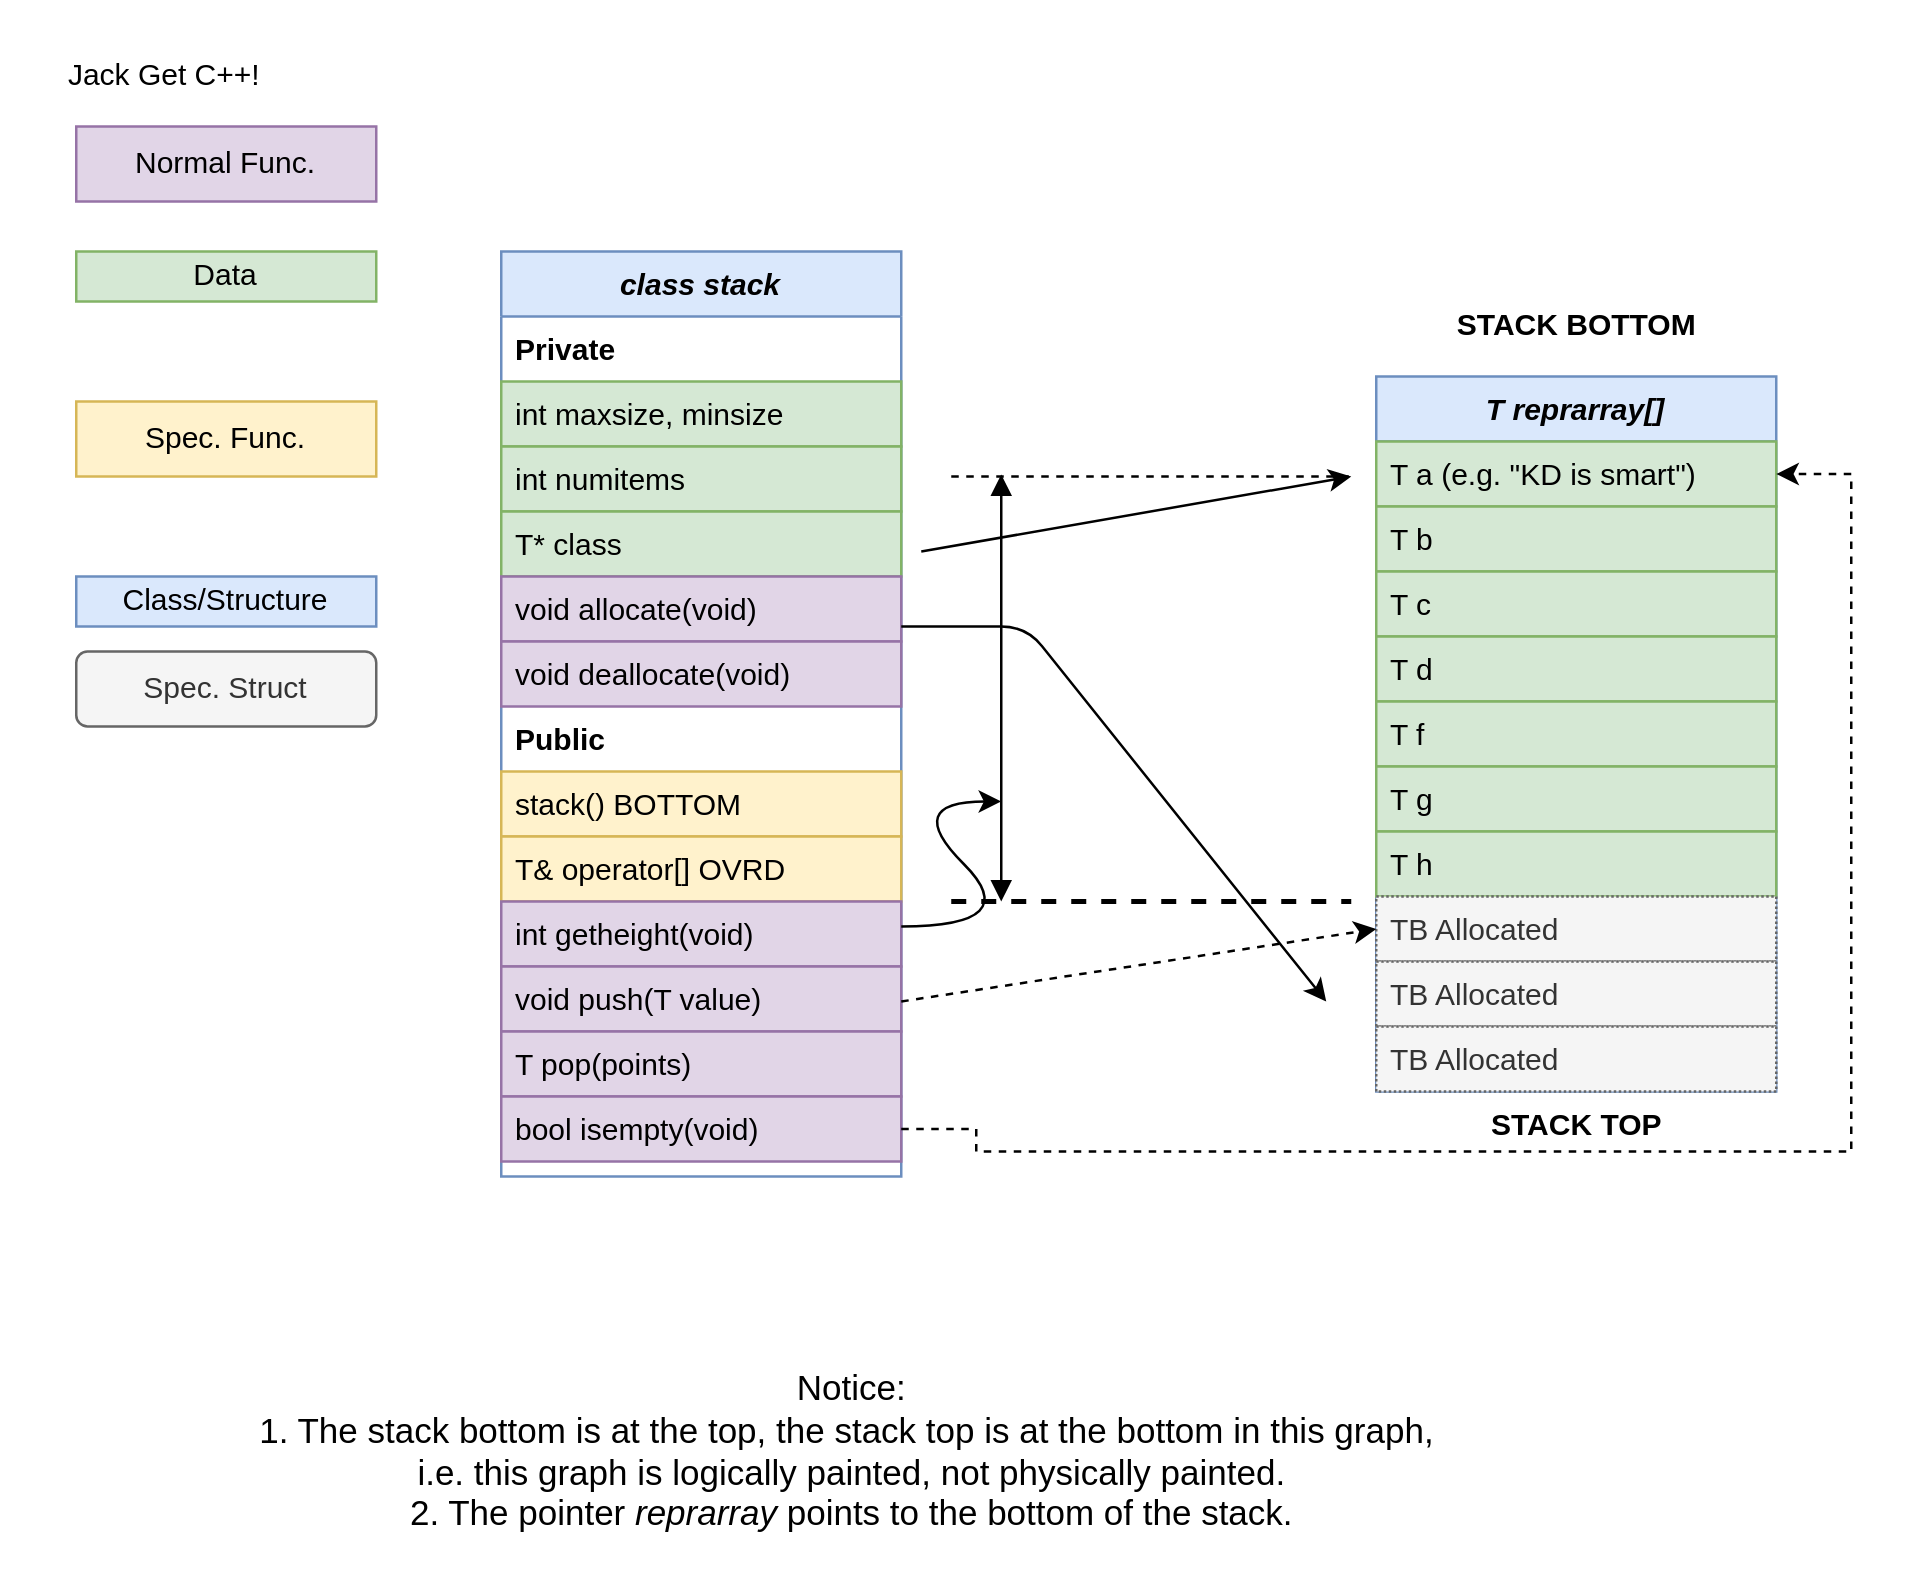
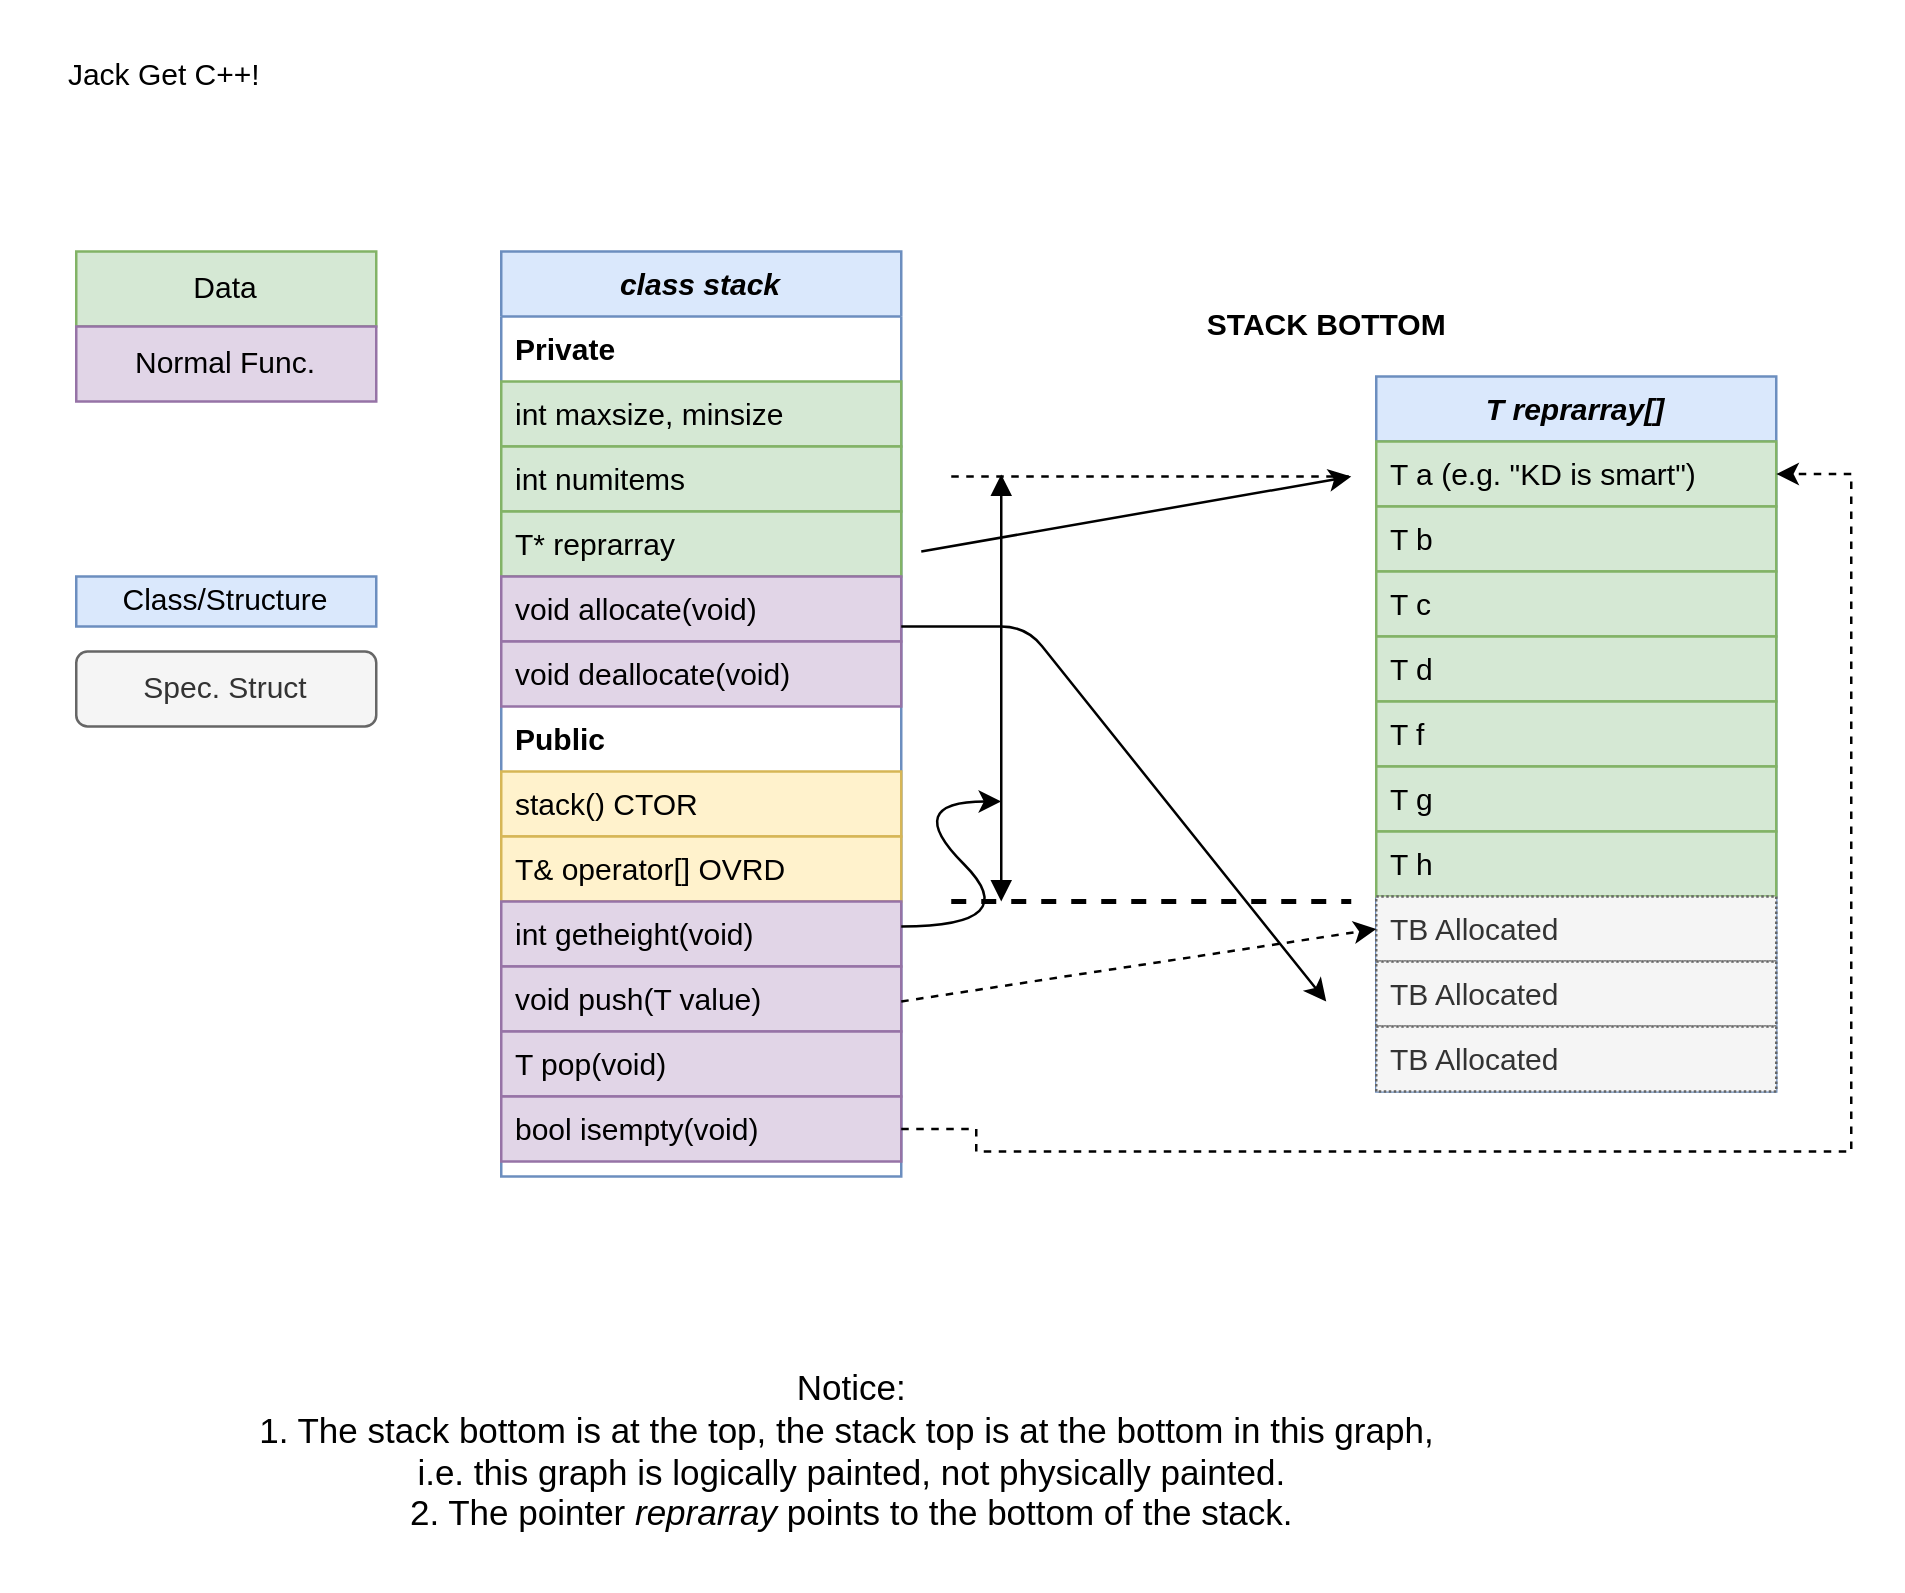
(226, 164) -> (226, 364)
(226, 276) -> (226, 289)
(1576, 326) -> (1326, 326)
(226, 439) -> none
(574, 545) -> (612, 545)
(629, 805) -> (612, 805)
(616, 1065) -> (600, 1065)
(1576, 1126) -> none
